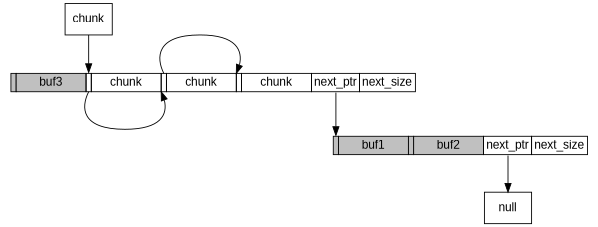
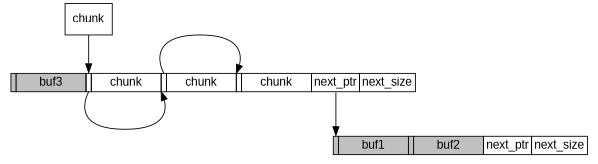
(508, 208) -> none
